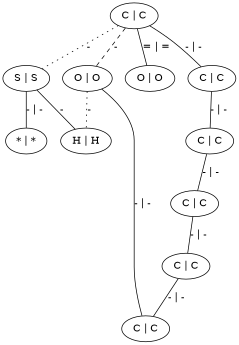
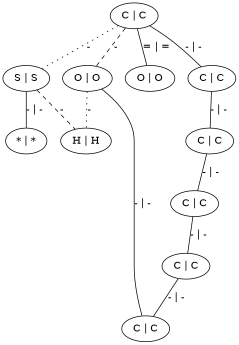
(56, 110) -> (56, 110)
